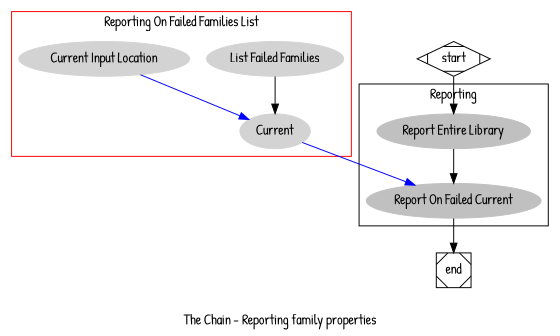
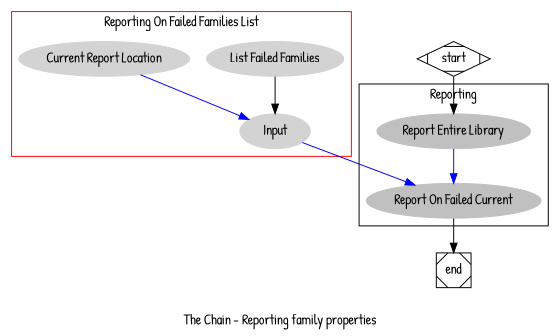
(104, 59) -> (104, 59)
(275, 131) -> (275, 131)
(454, 161) -> (454, 161)
